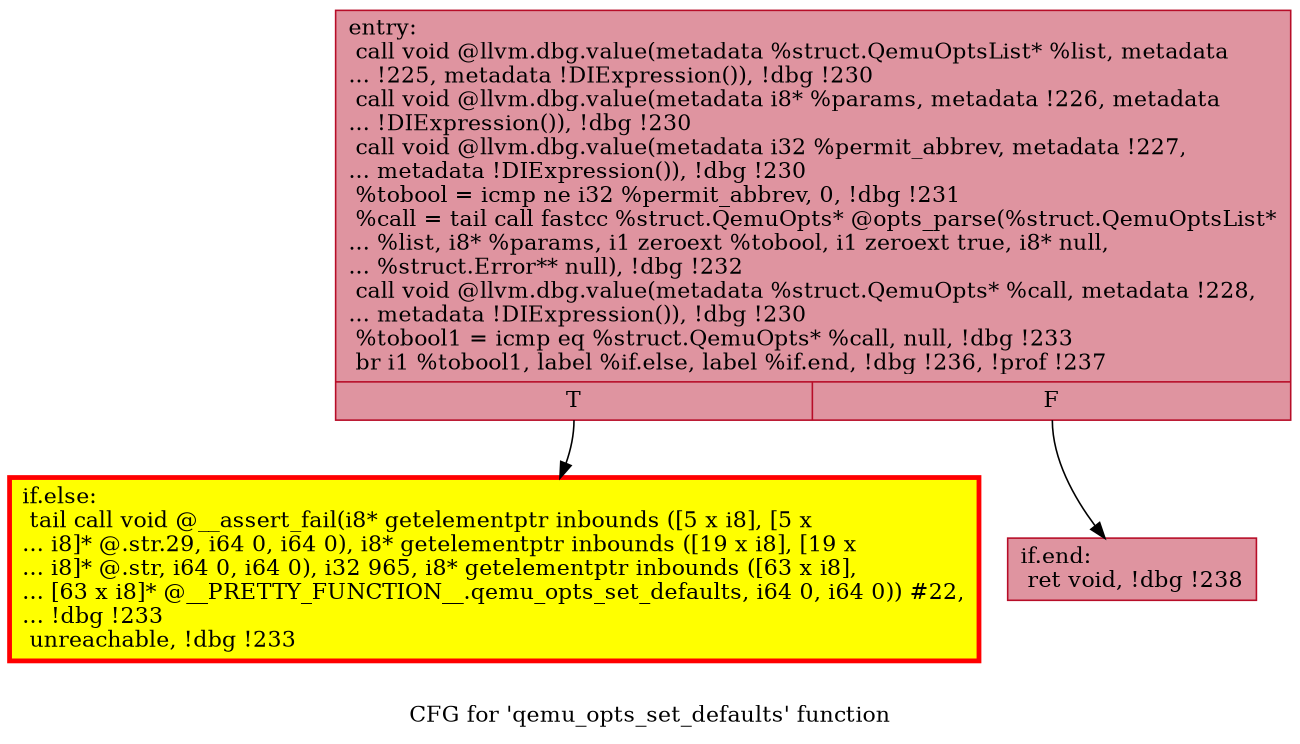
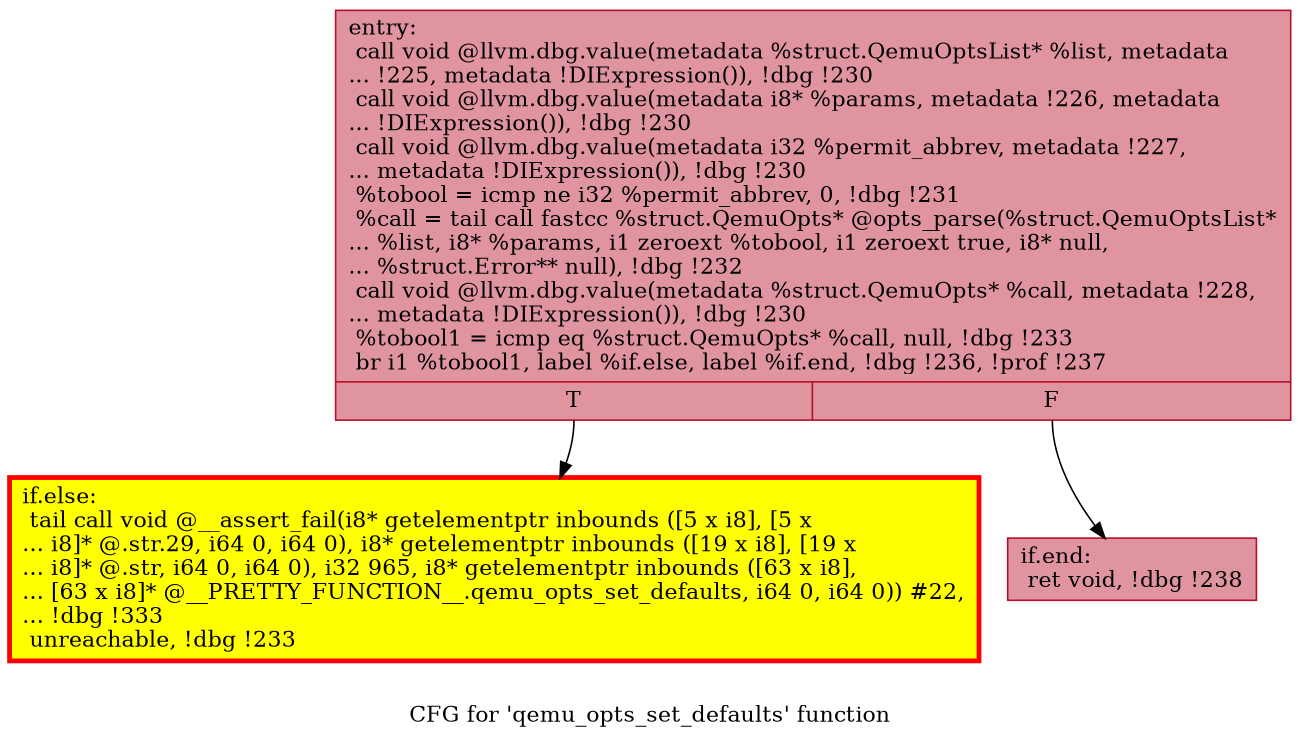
(93, 616) -> (93, 616)
